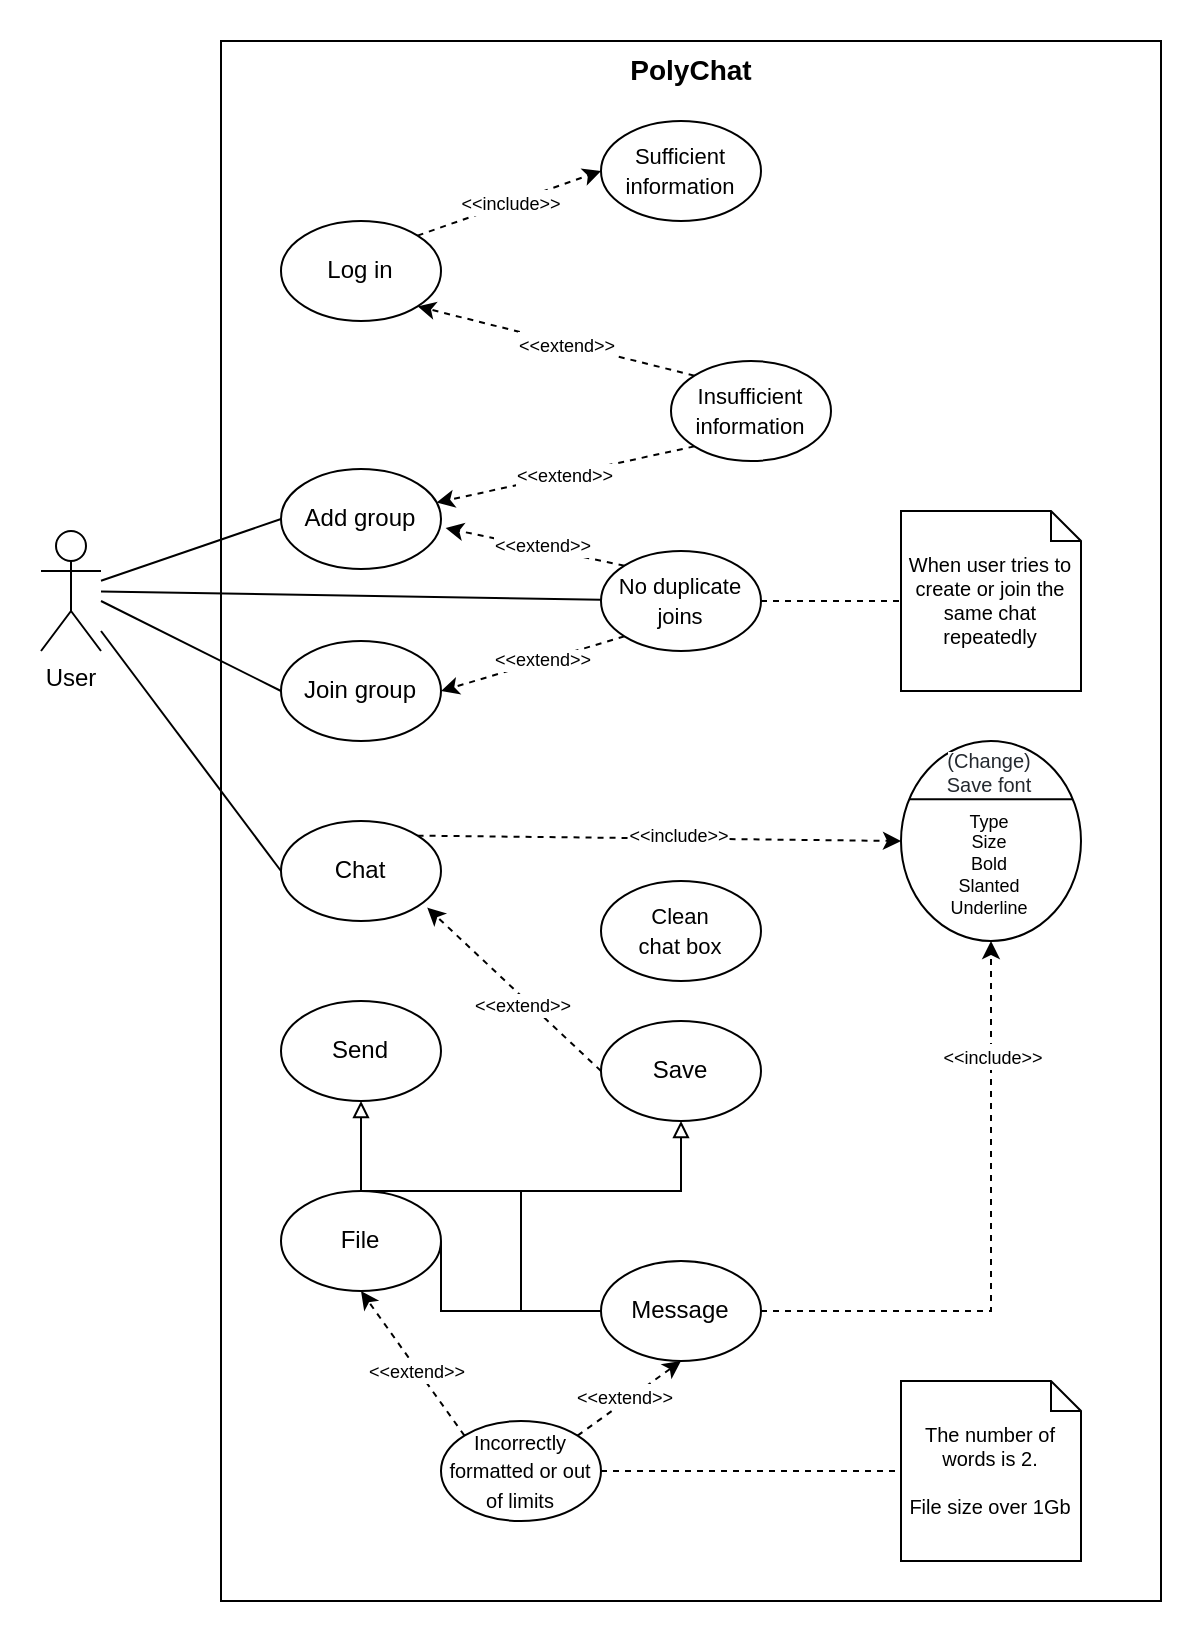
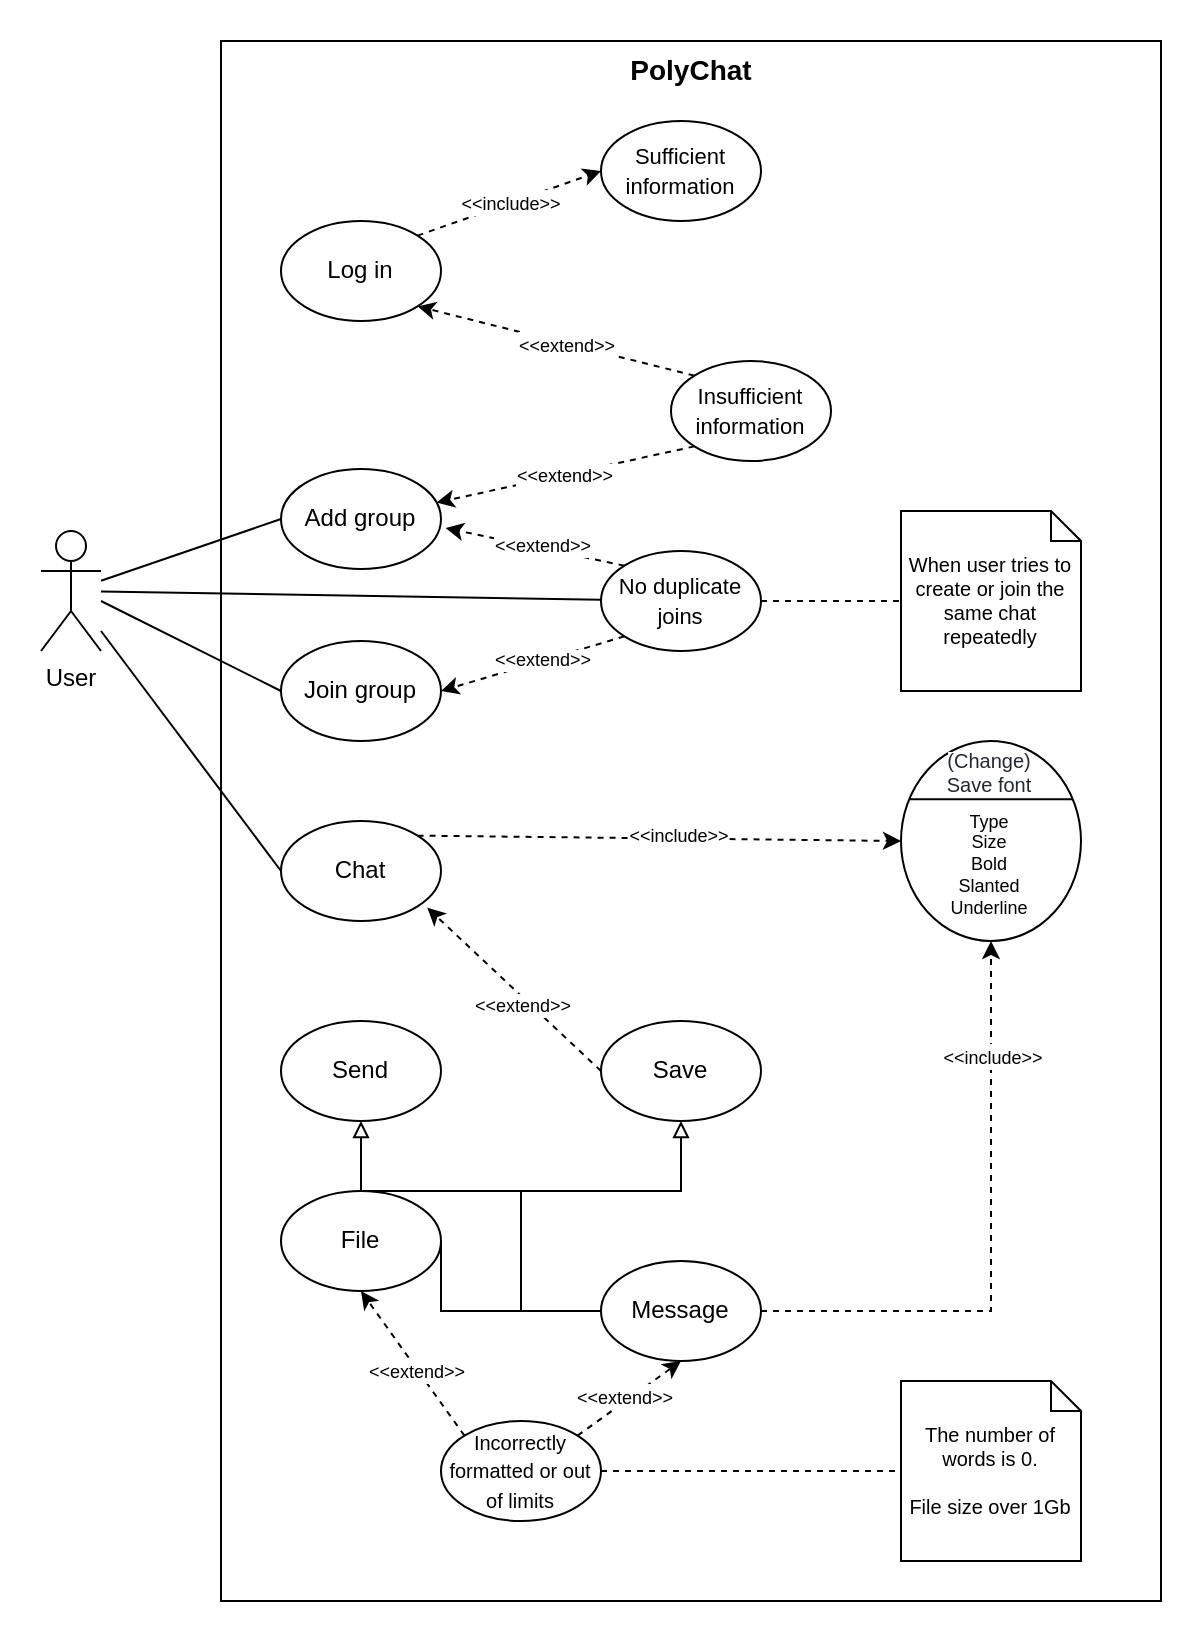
(681, 931) -> none
(361, 1051) -> (361, 1071)
(991, 1461) -> (991, 1461)
